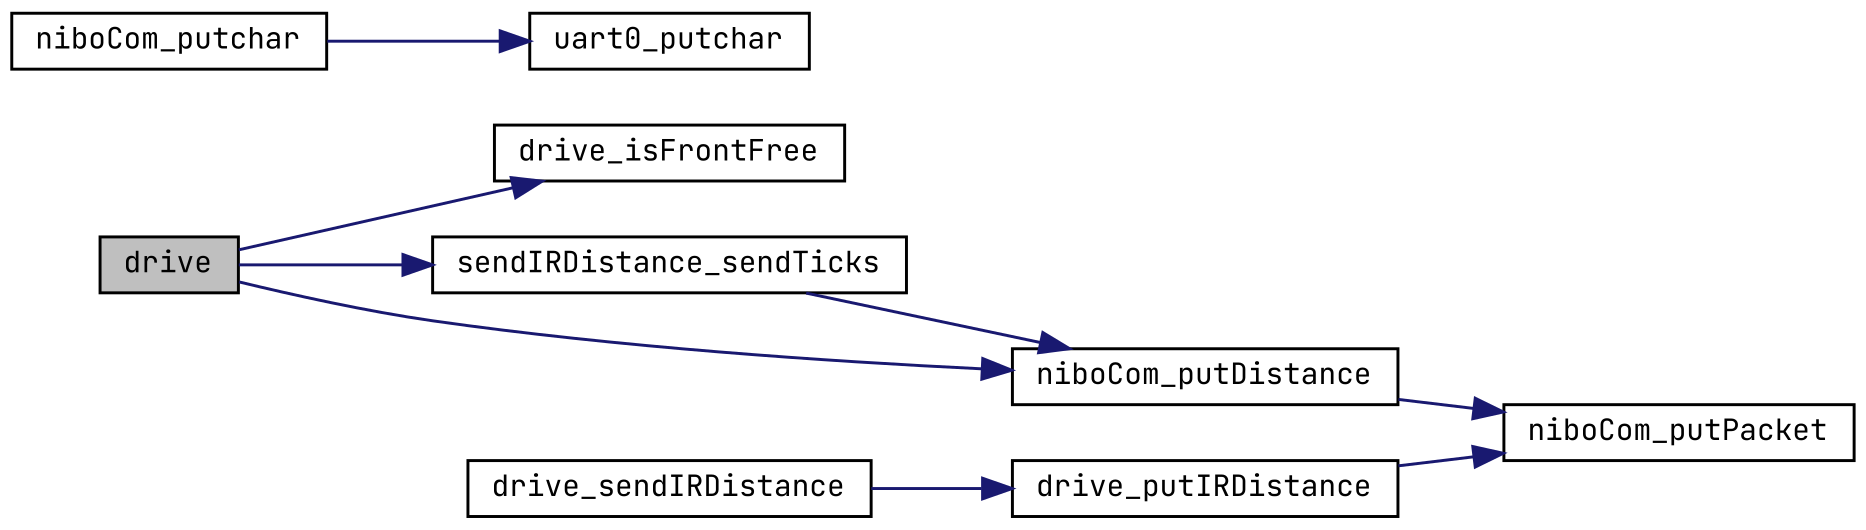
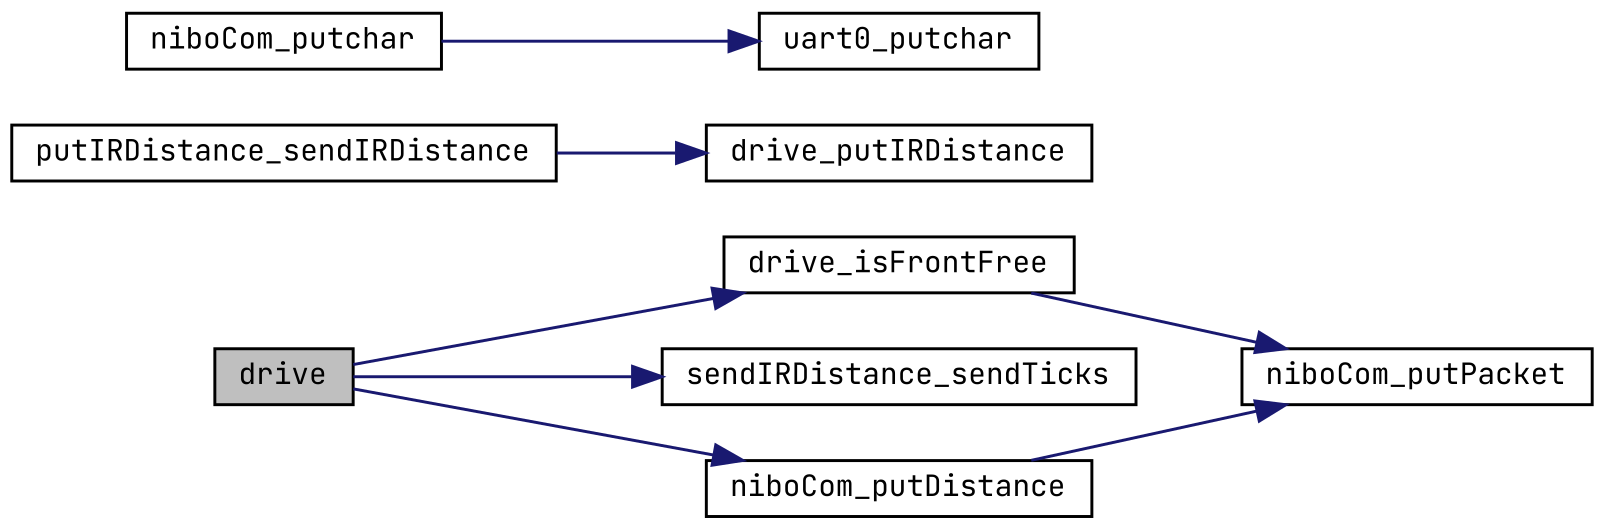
(923, 318) -> none
(1436, 461) -> (1144, 318)
(670, 489) -> (284, 153)
